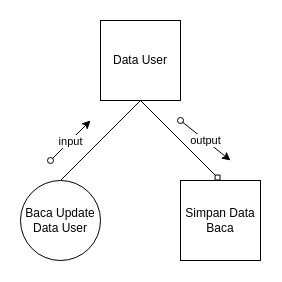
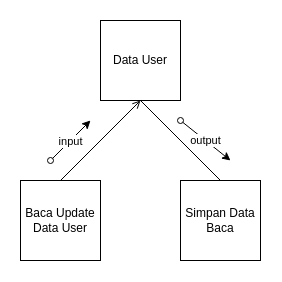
(137, 104) -> (137, 104)
(214, 174) -> (217, 177)
(61, 221) -> (61, 221)
